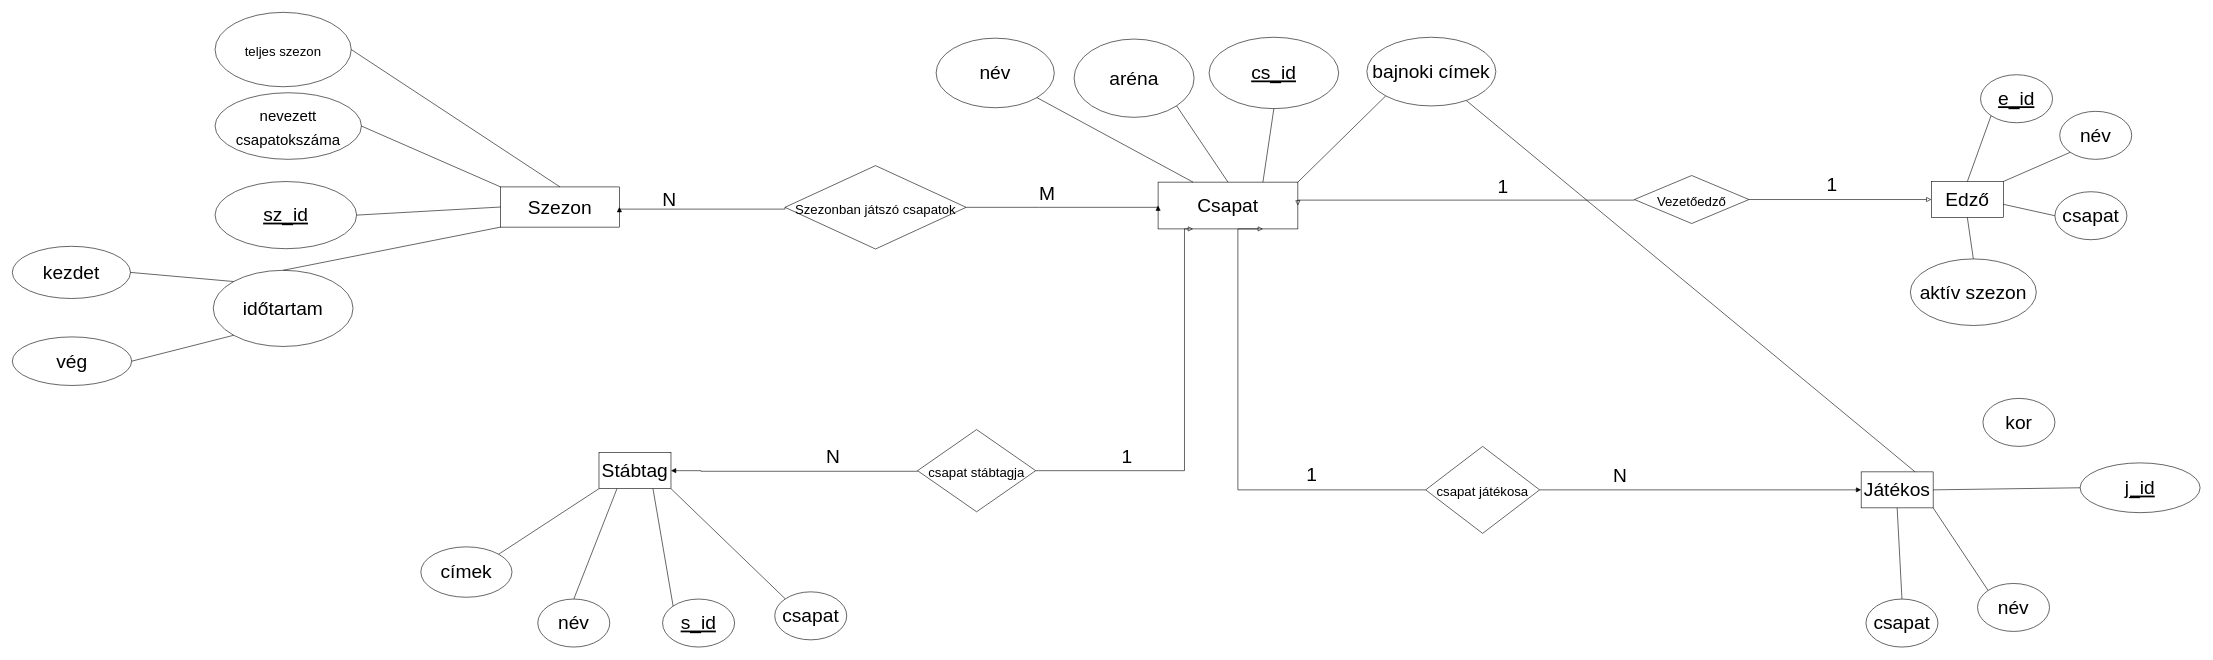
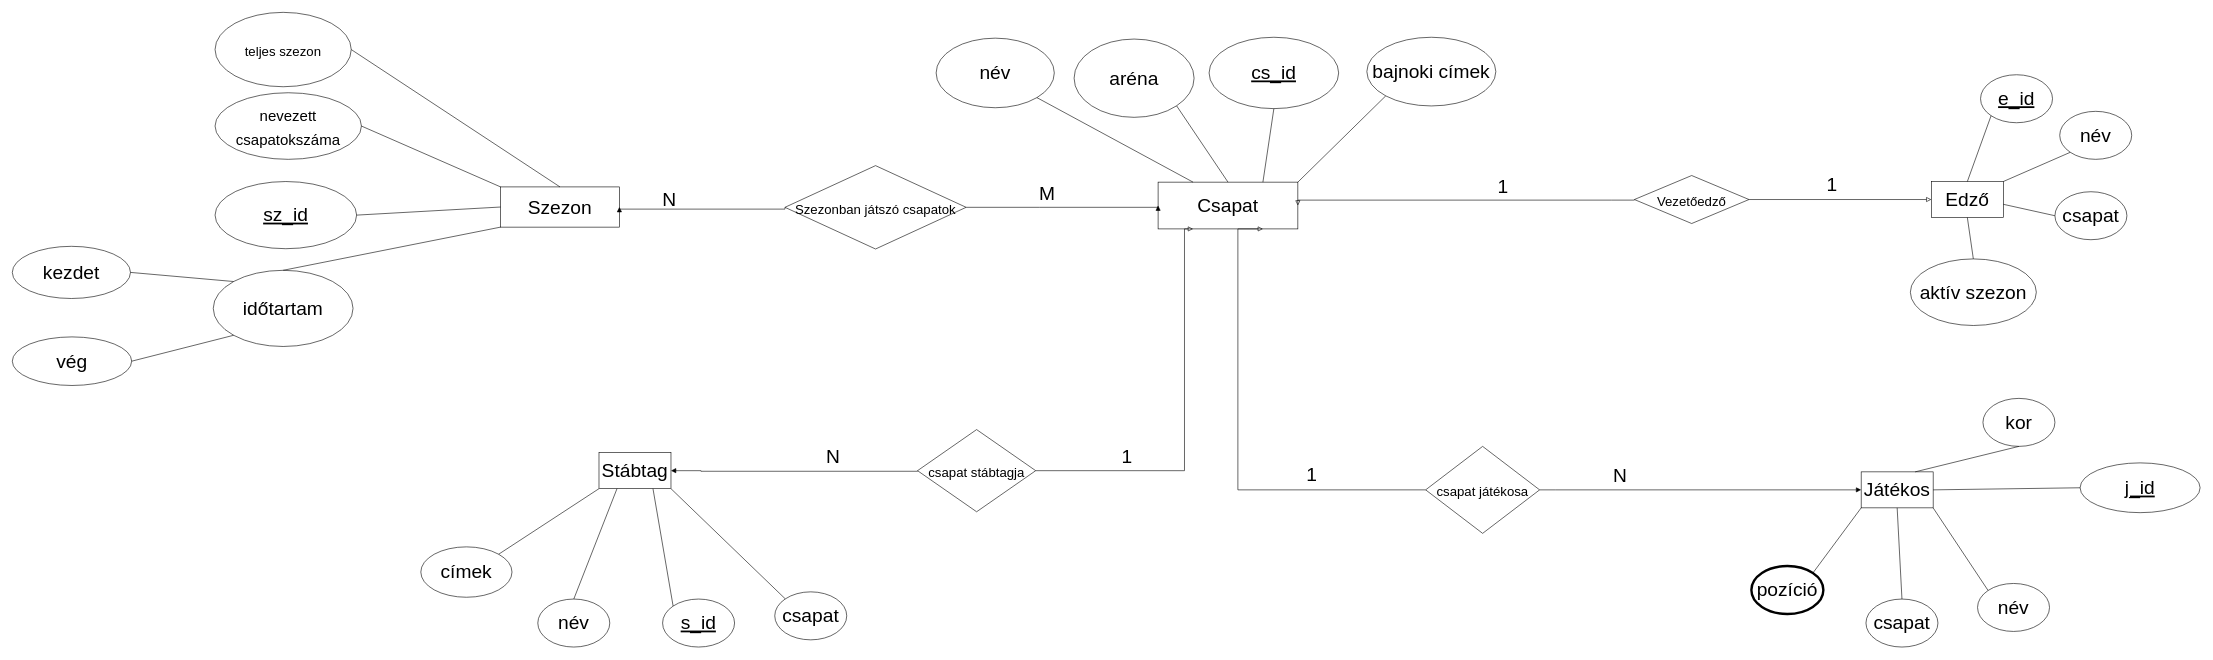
(1691, 286) -> (1966, 459)
none -> (1836, 542)
none -> (1788, 590)
